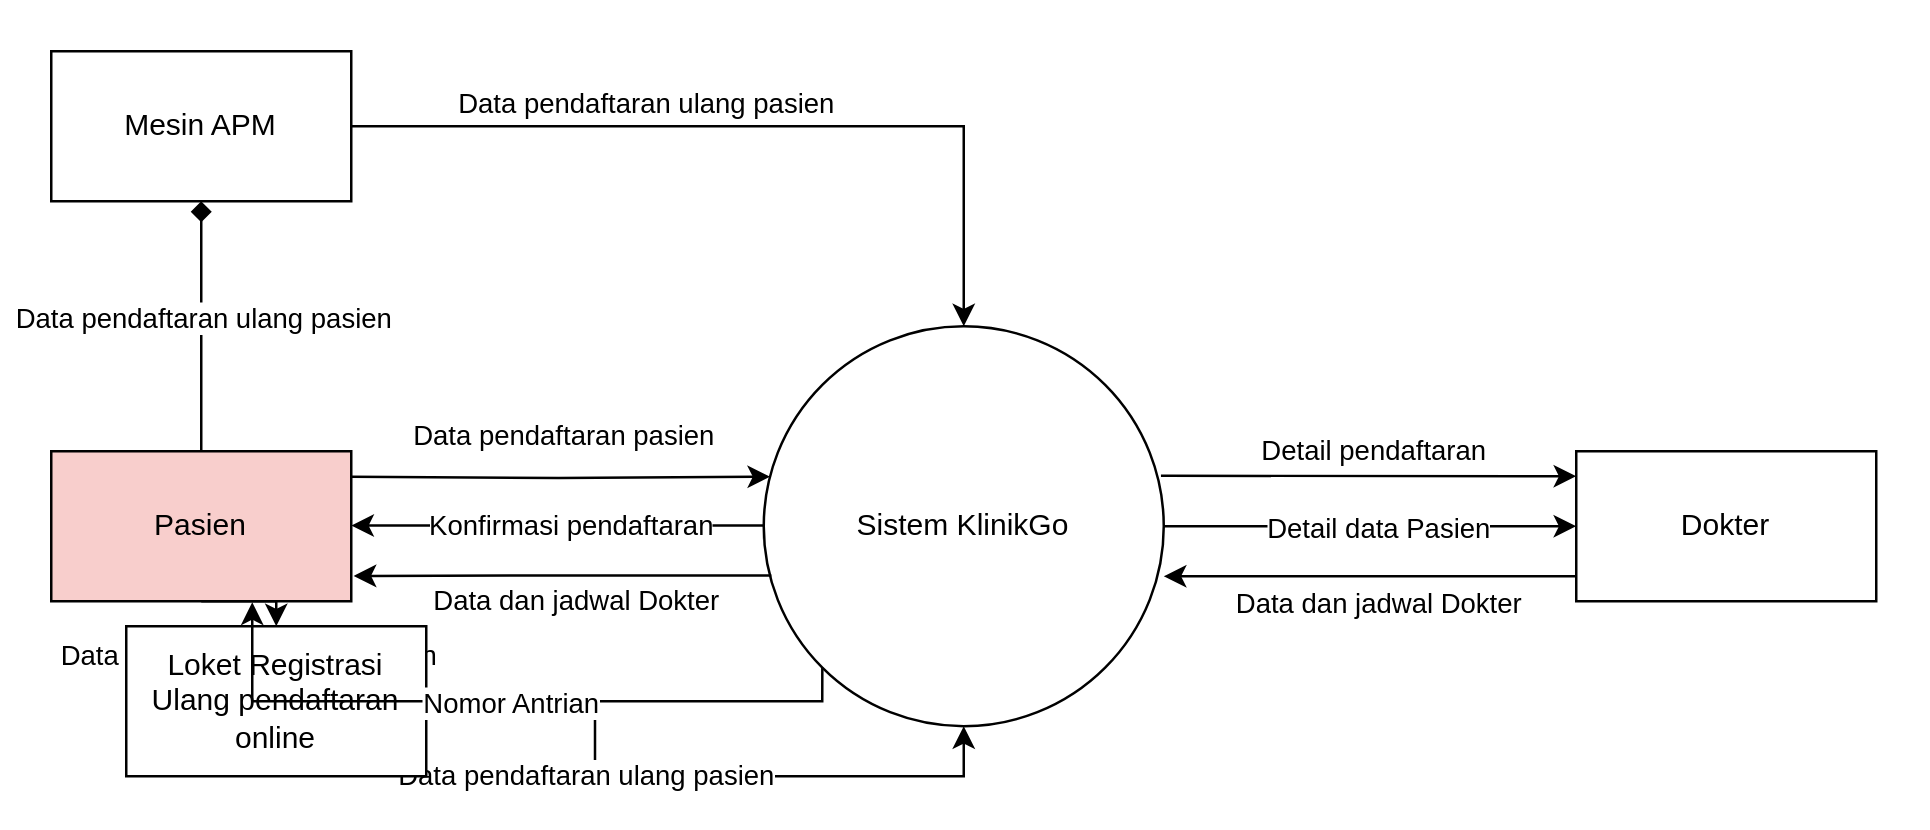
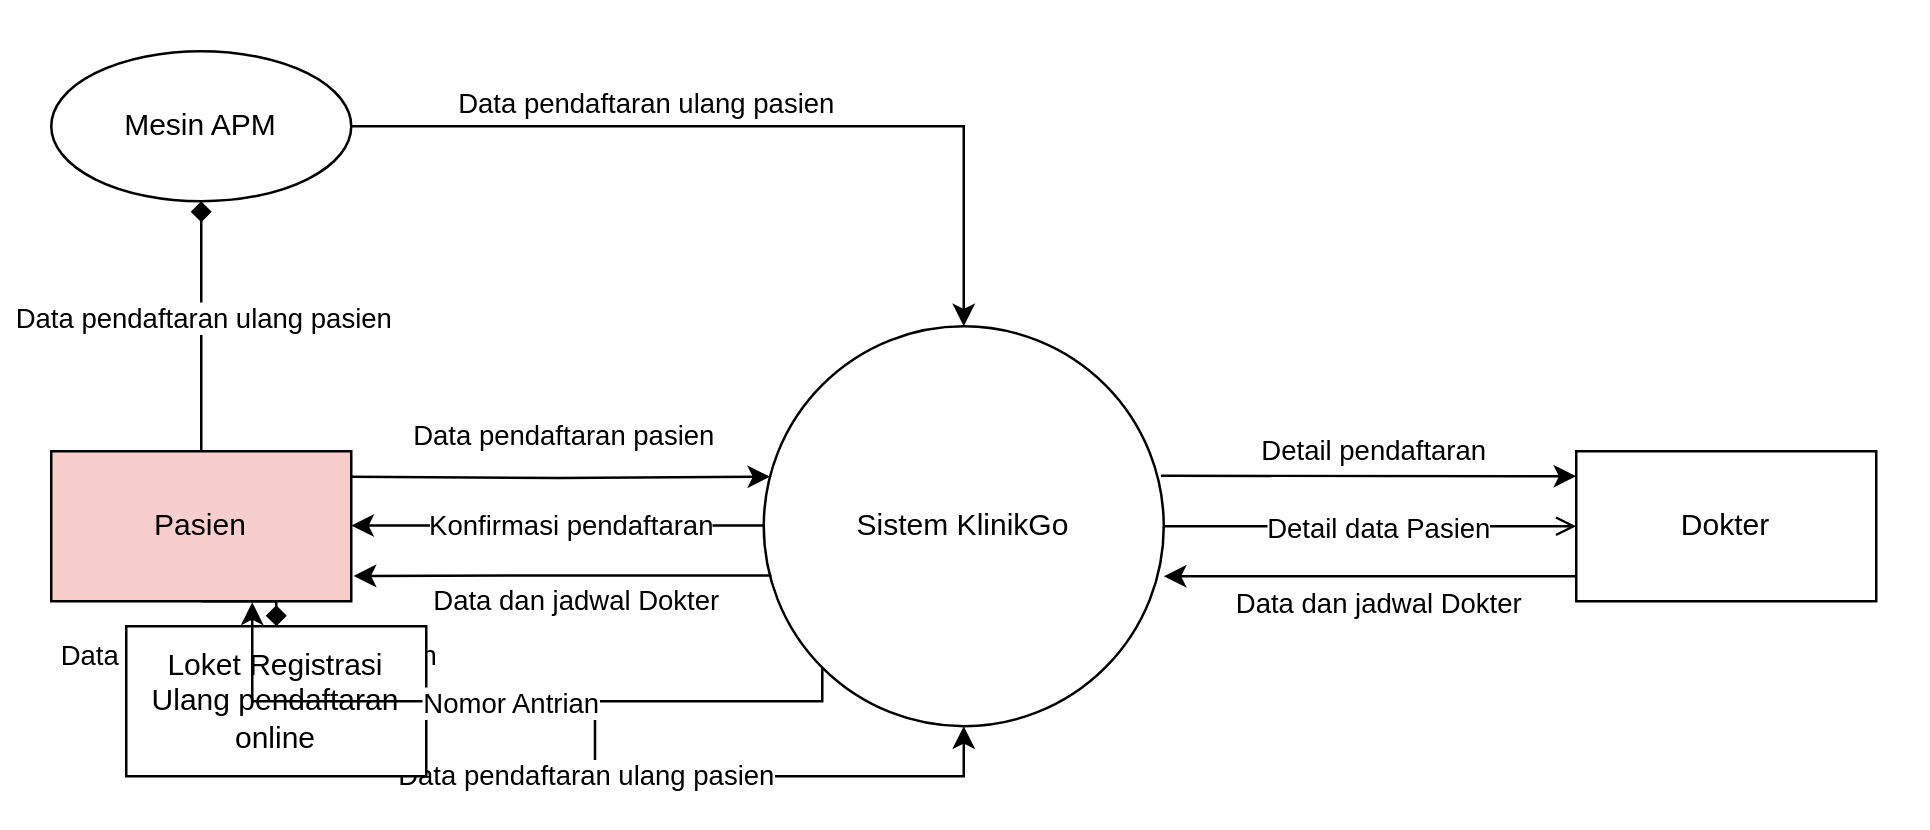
(201, 126) -> (201, 126)
(1558, 526) -> (1562, 526)
(276, 607) -> (276, 606)
